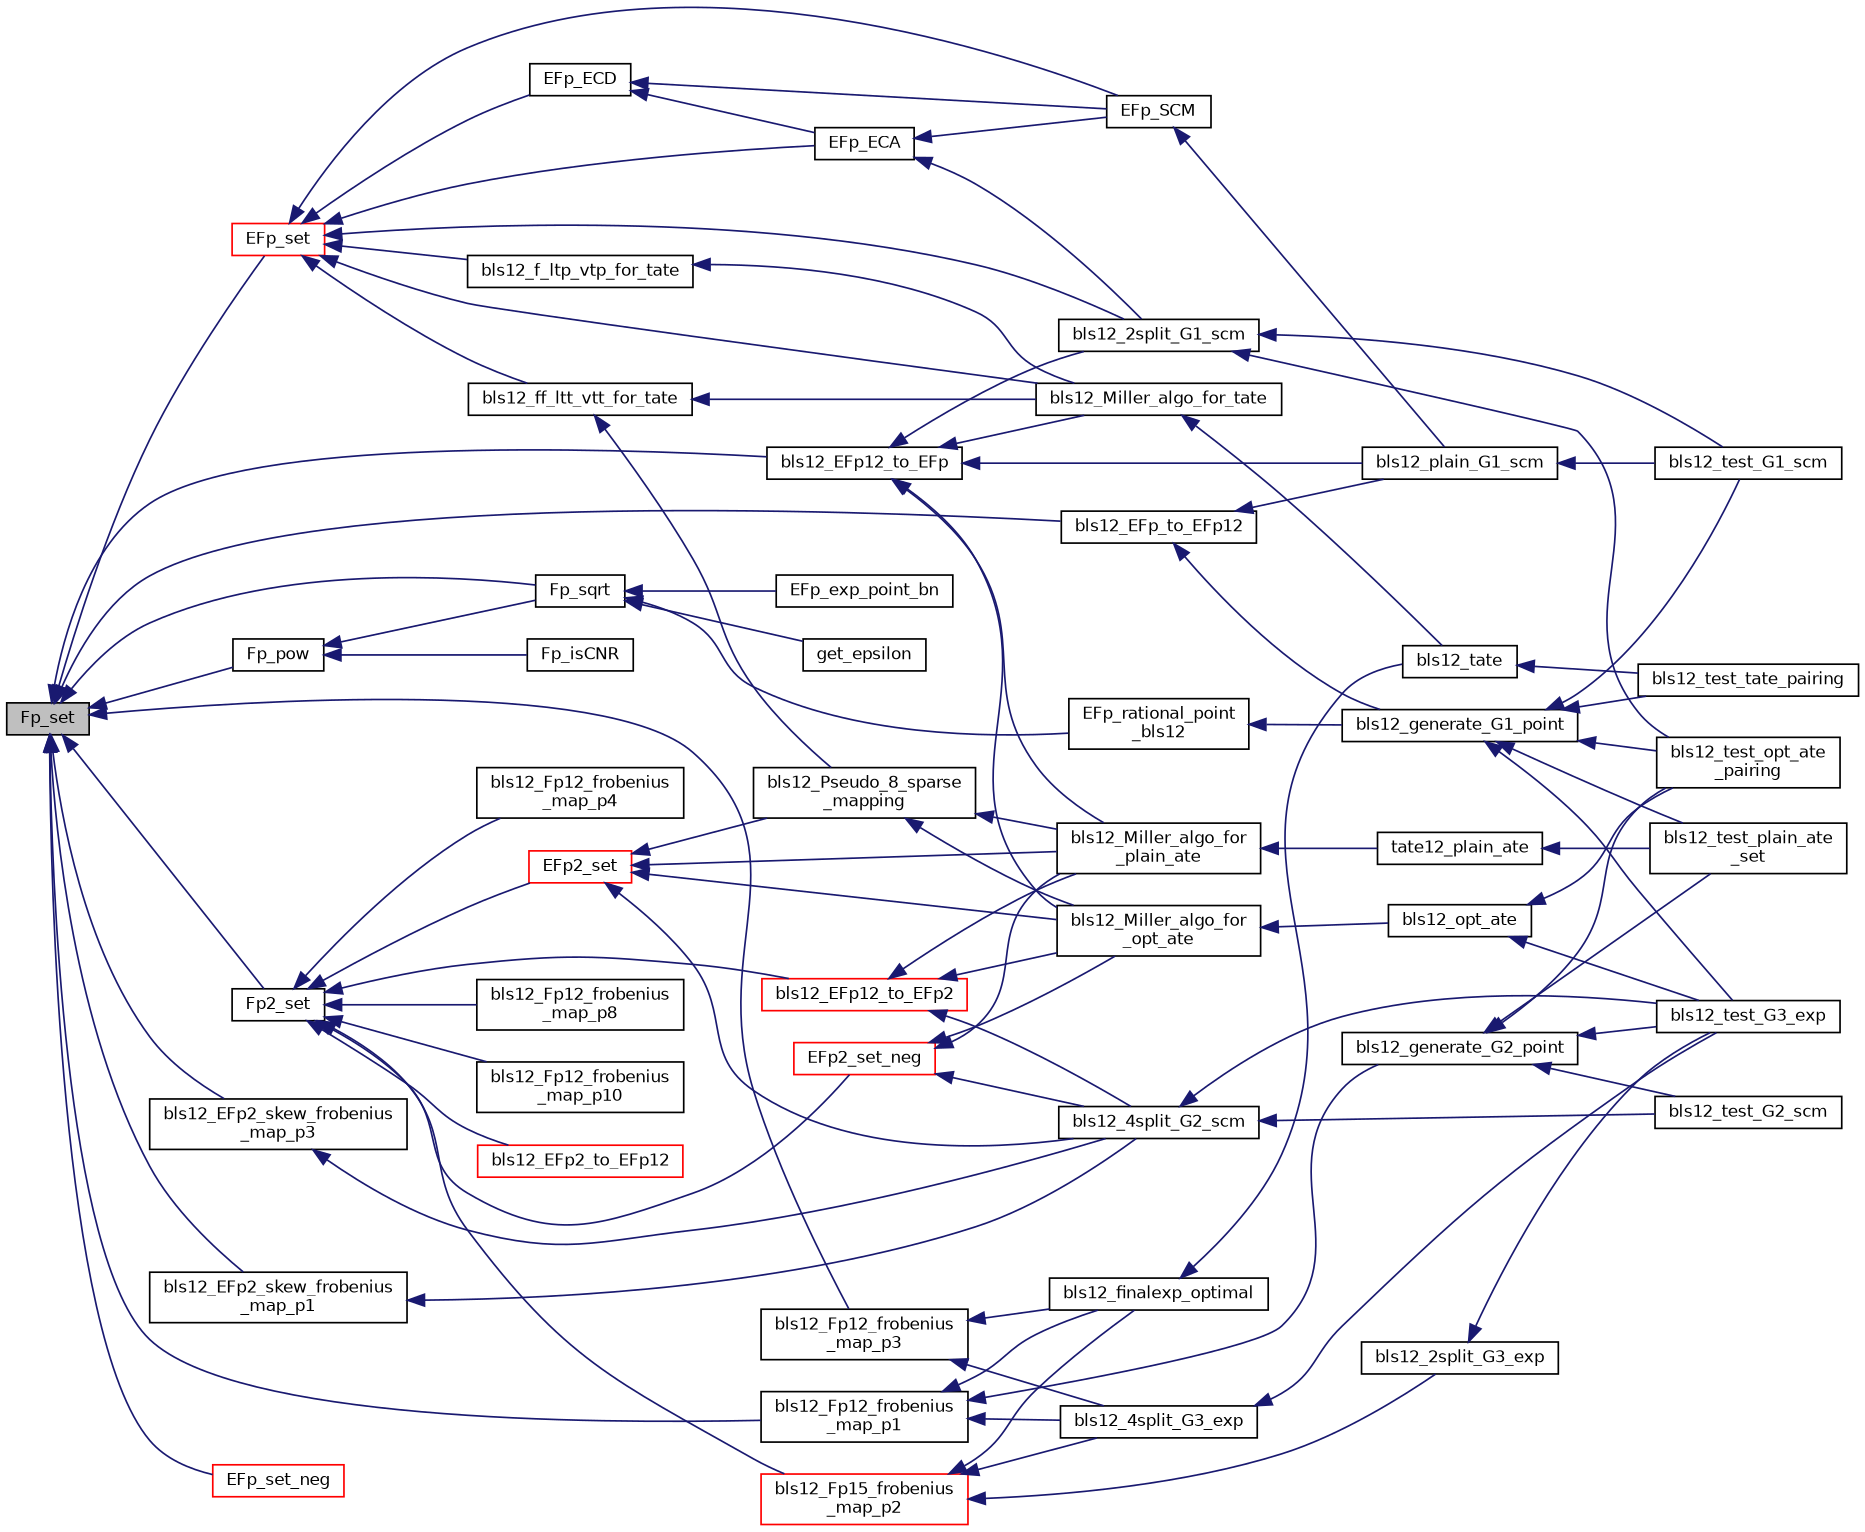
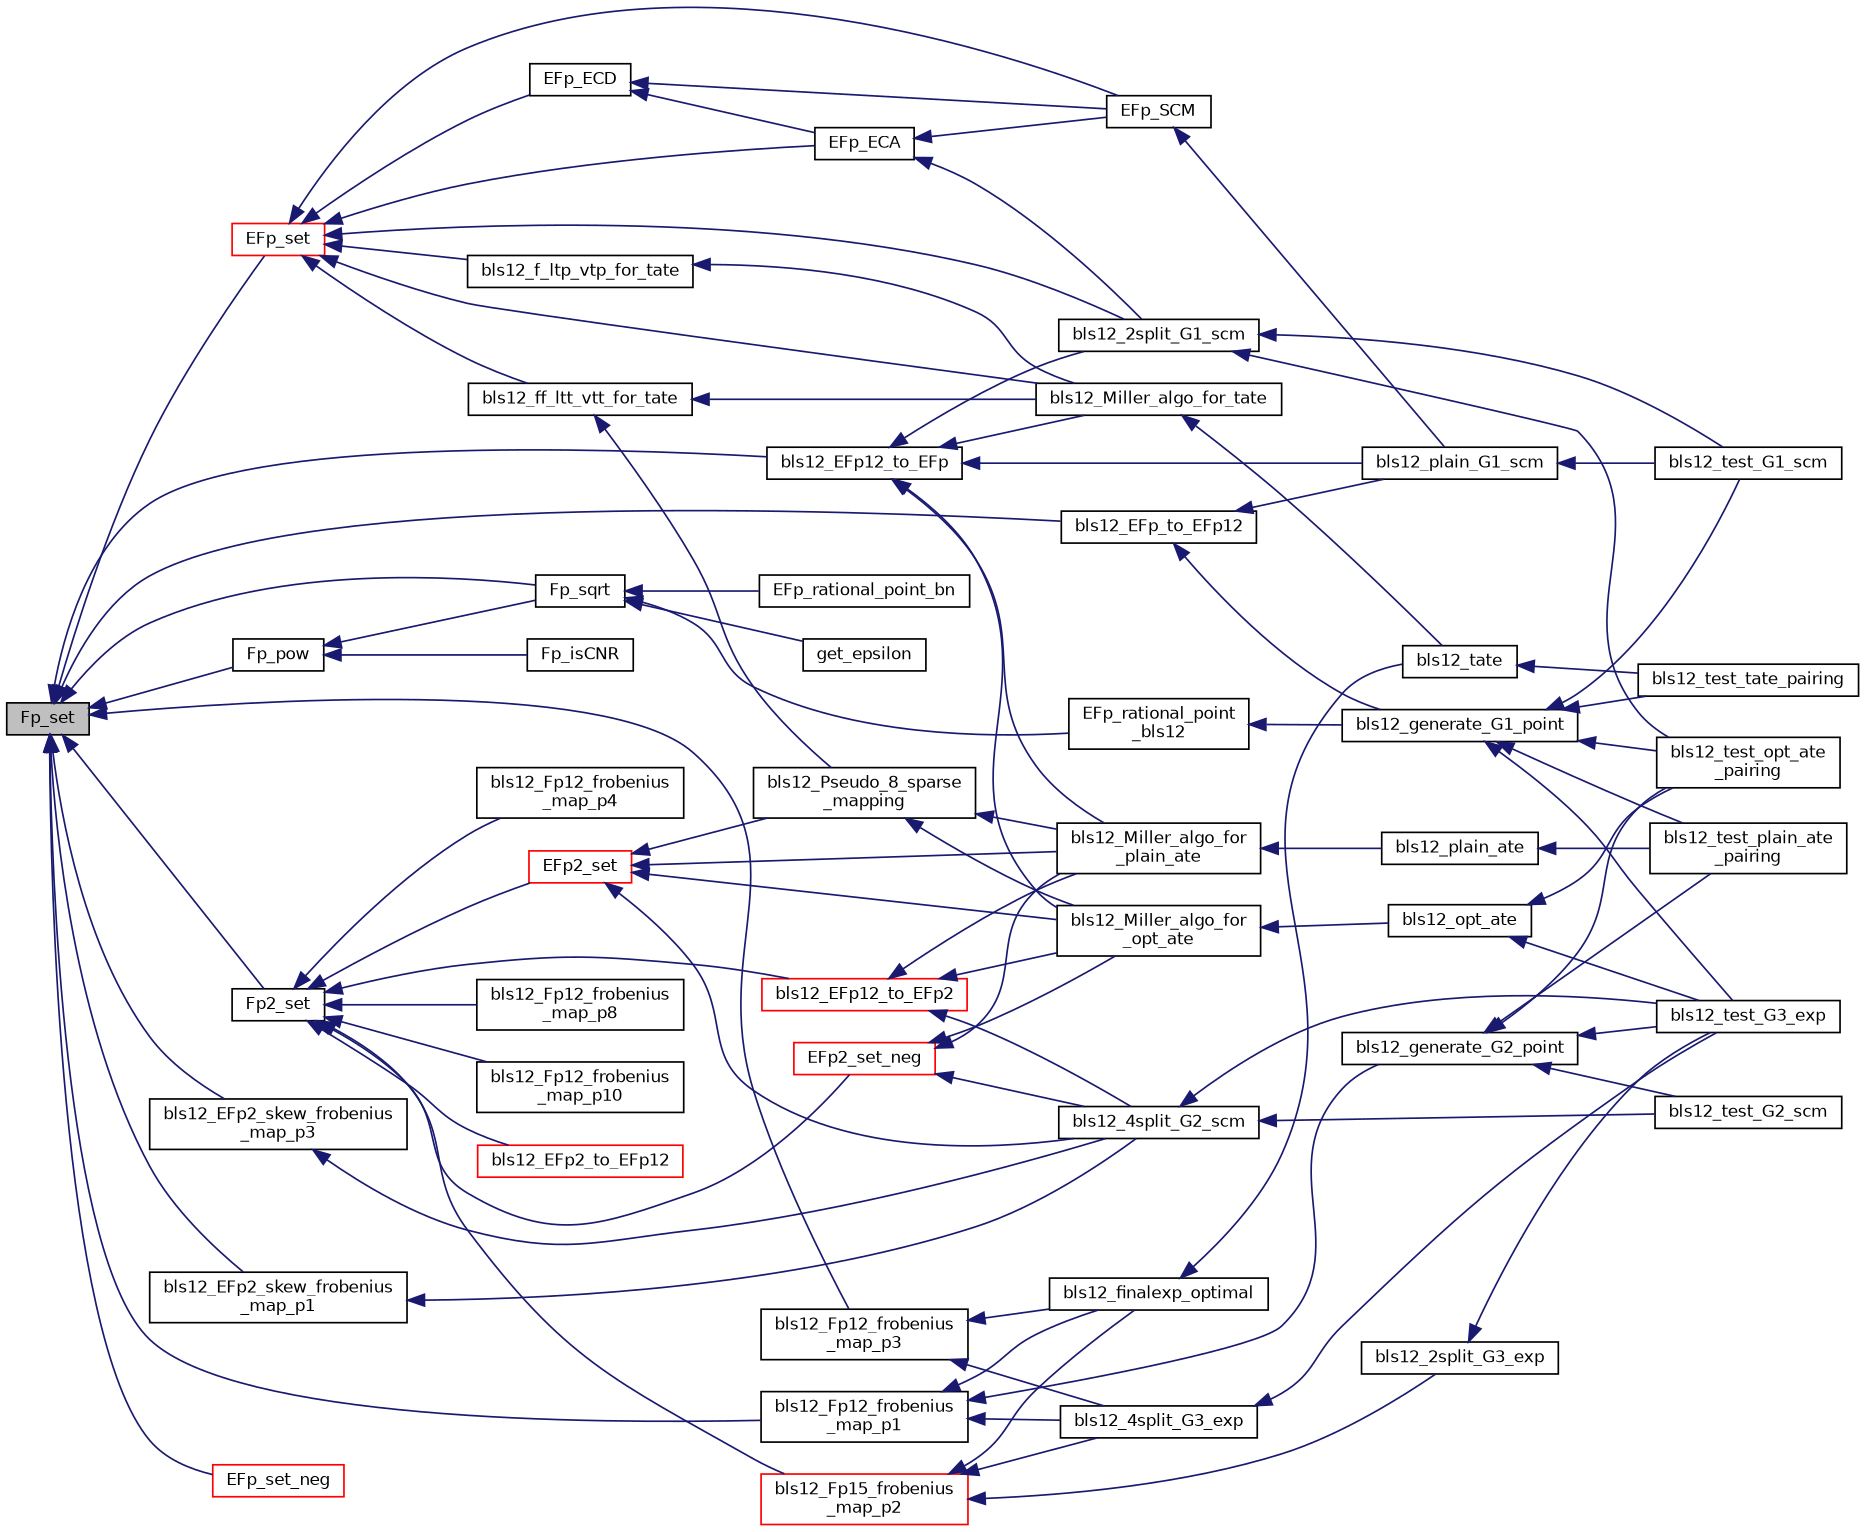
(865, 591) -> (865, 591)
(1460, 848) -> (1460, 848)
(1748, 848) -> (1748, 848)
